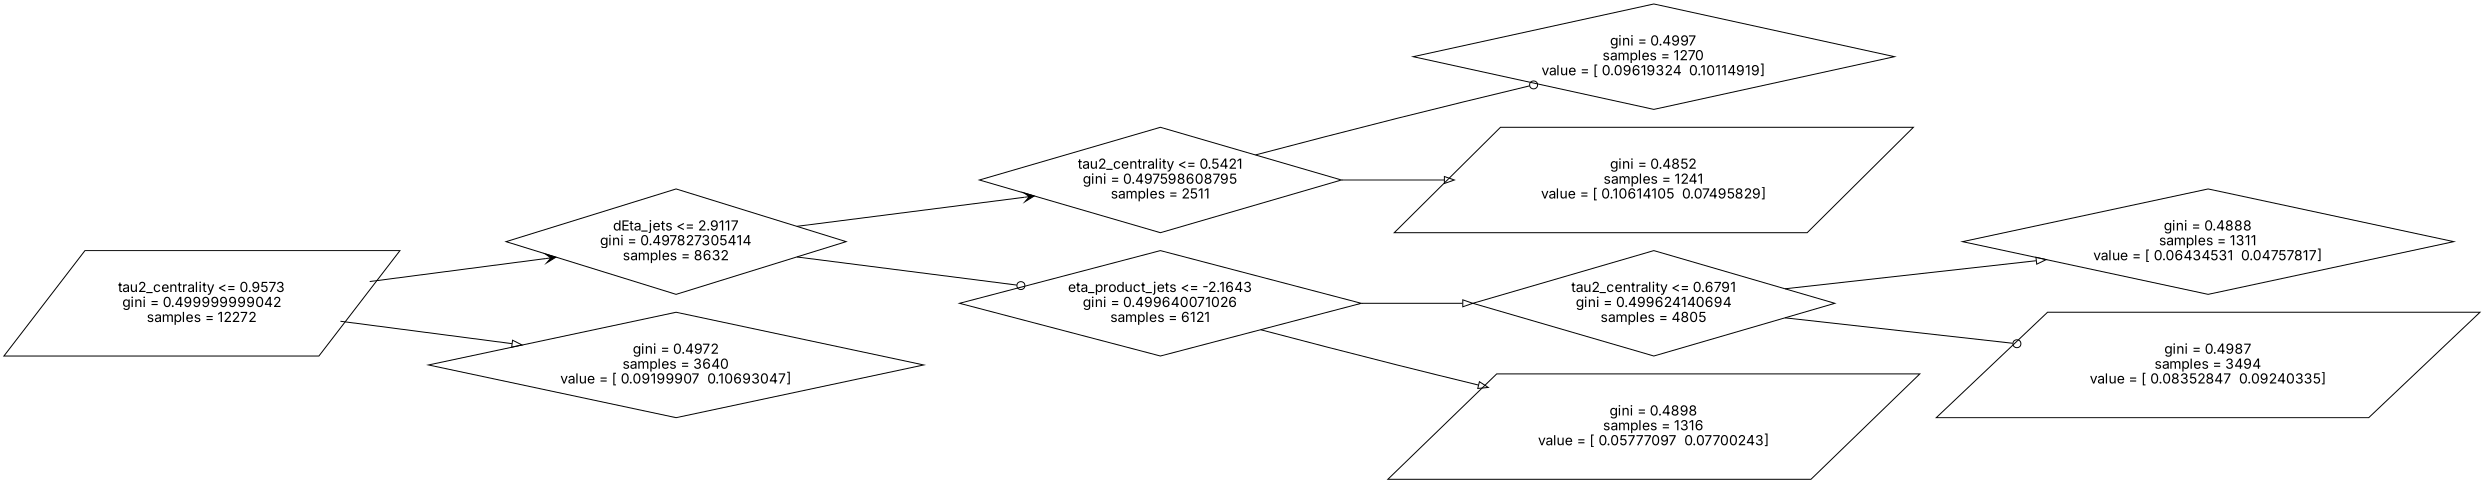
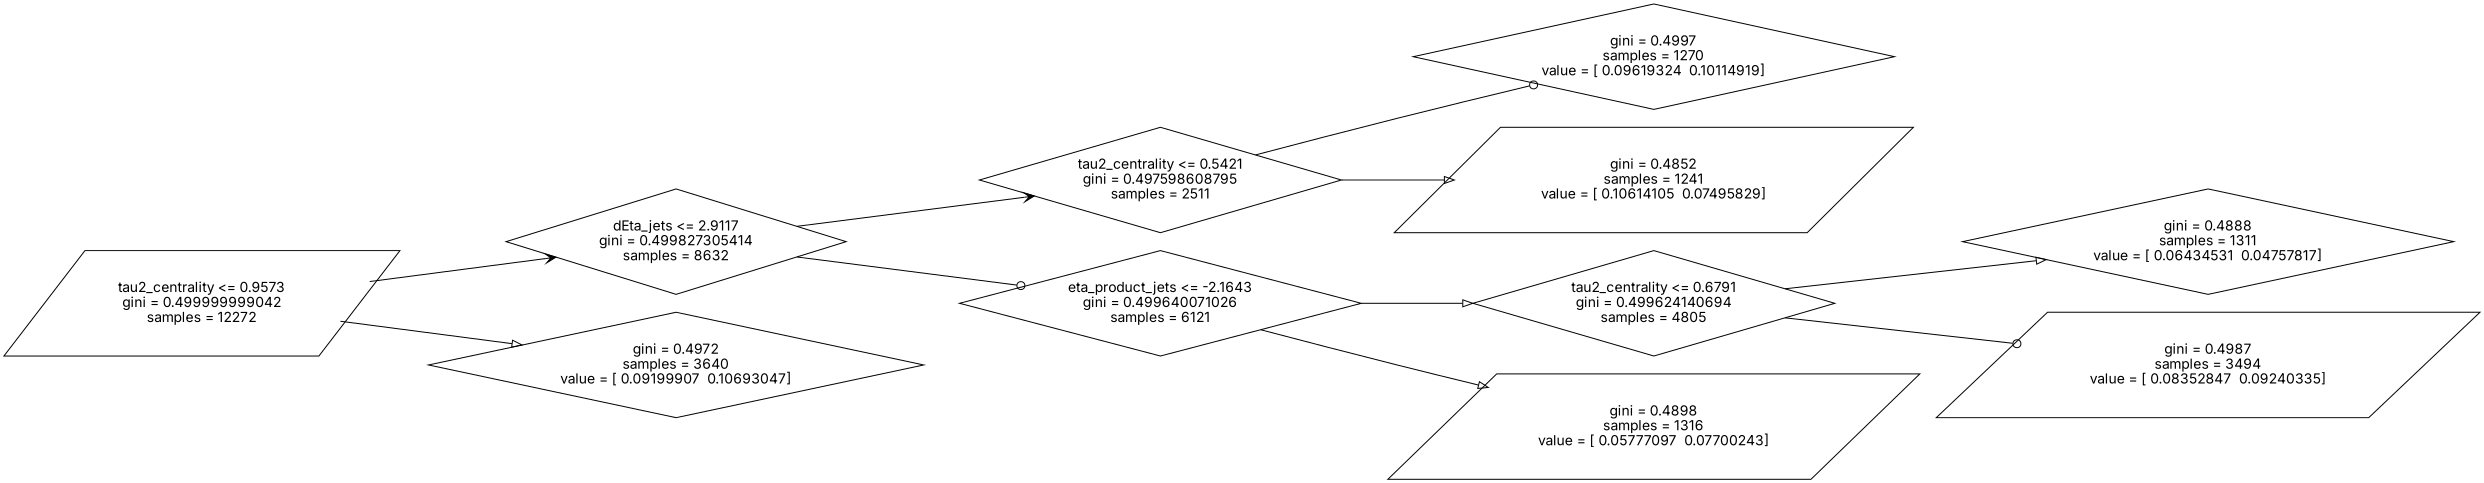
(676, 242) -> (676, 242)
